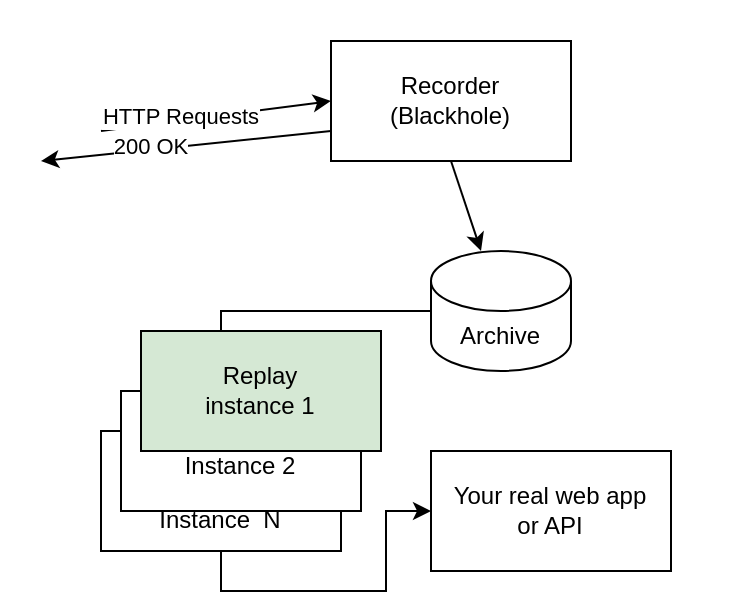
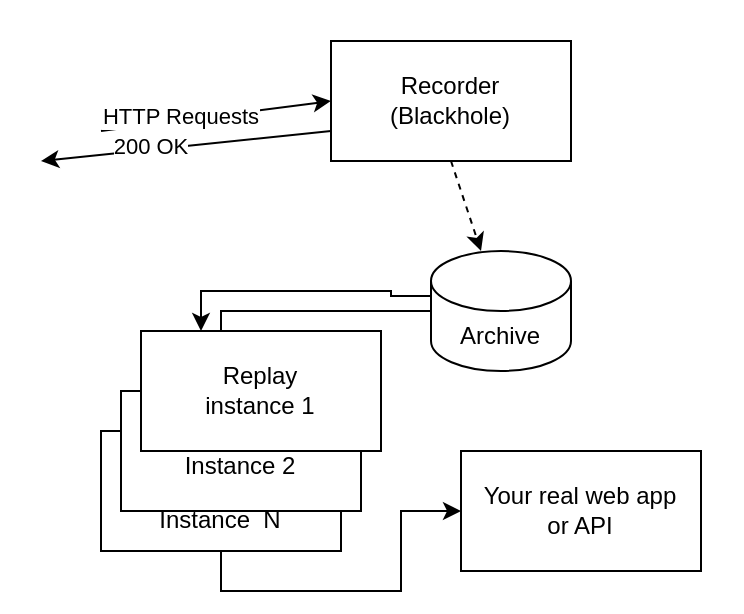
(465, 202) -> (465, 202)
none -> (305, 291)
(261, 391) -> (261, 391)
(551, 511) -> (581, 511)
